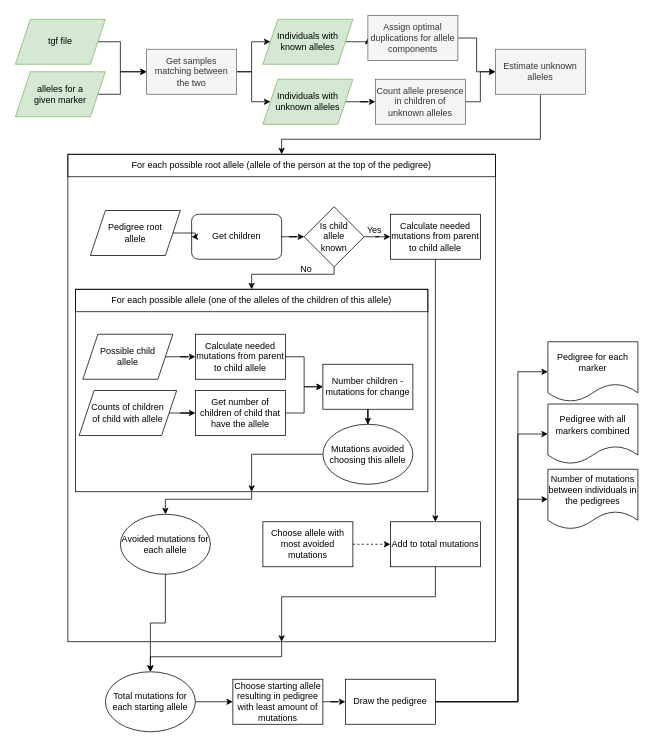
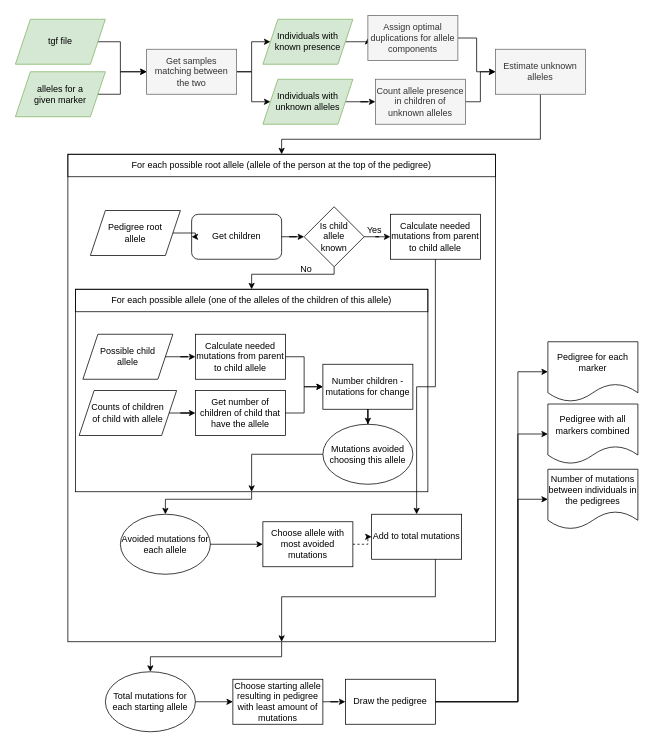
(308, 42) -> (308, 42)
(435, 544) -> (417, 537)
(165, 621) -> (234, 544)
